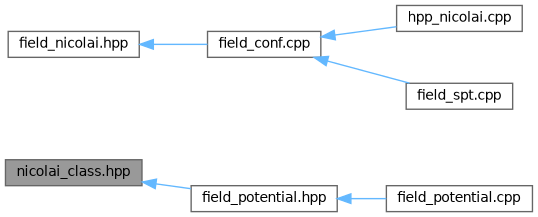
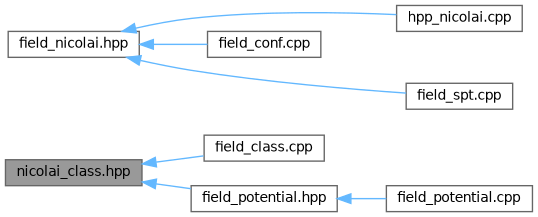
(366, 31) -> (266, 13)
(369, 72) -> (273, 81)
none -> (264, 148)
